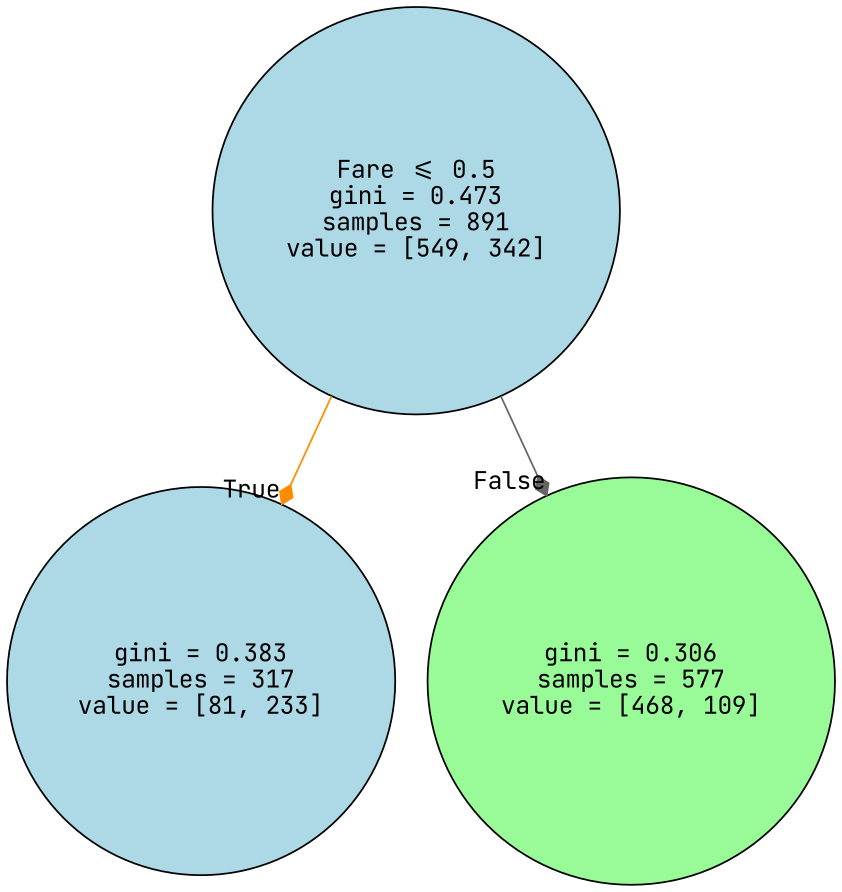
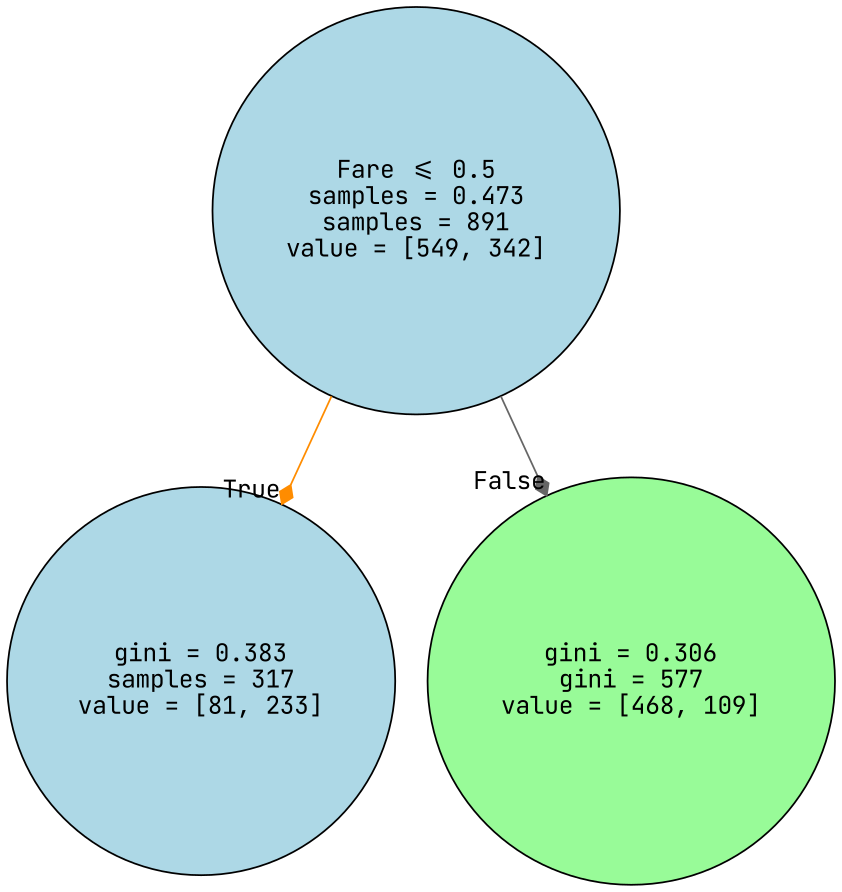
(416, 211) -> (416, 211)
(631, 681) -> (631, 681)
